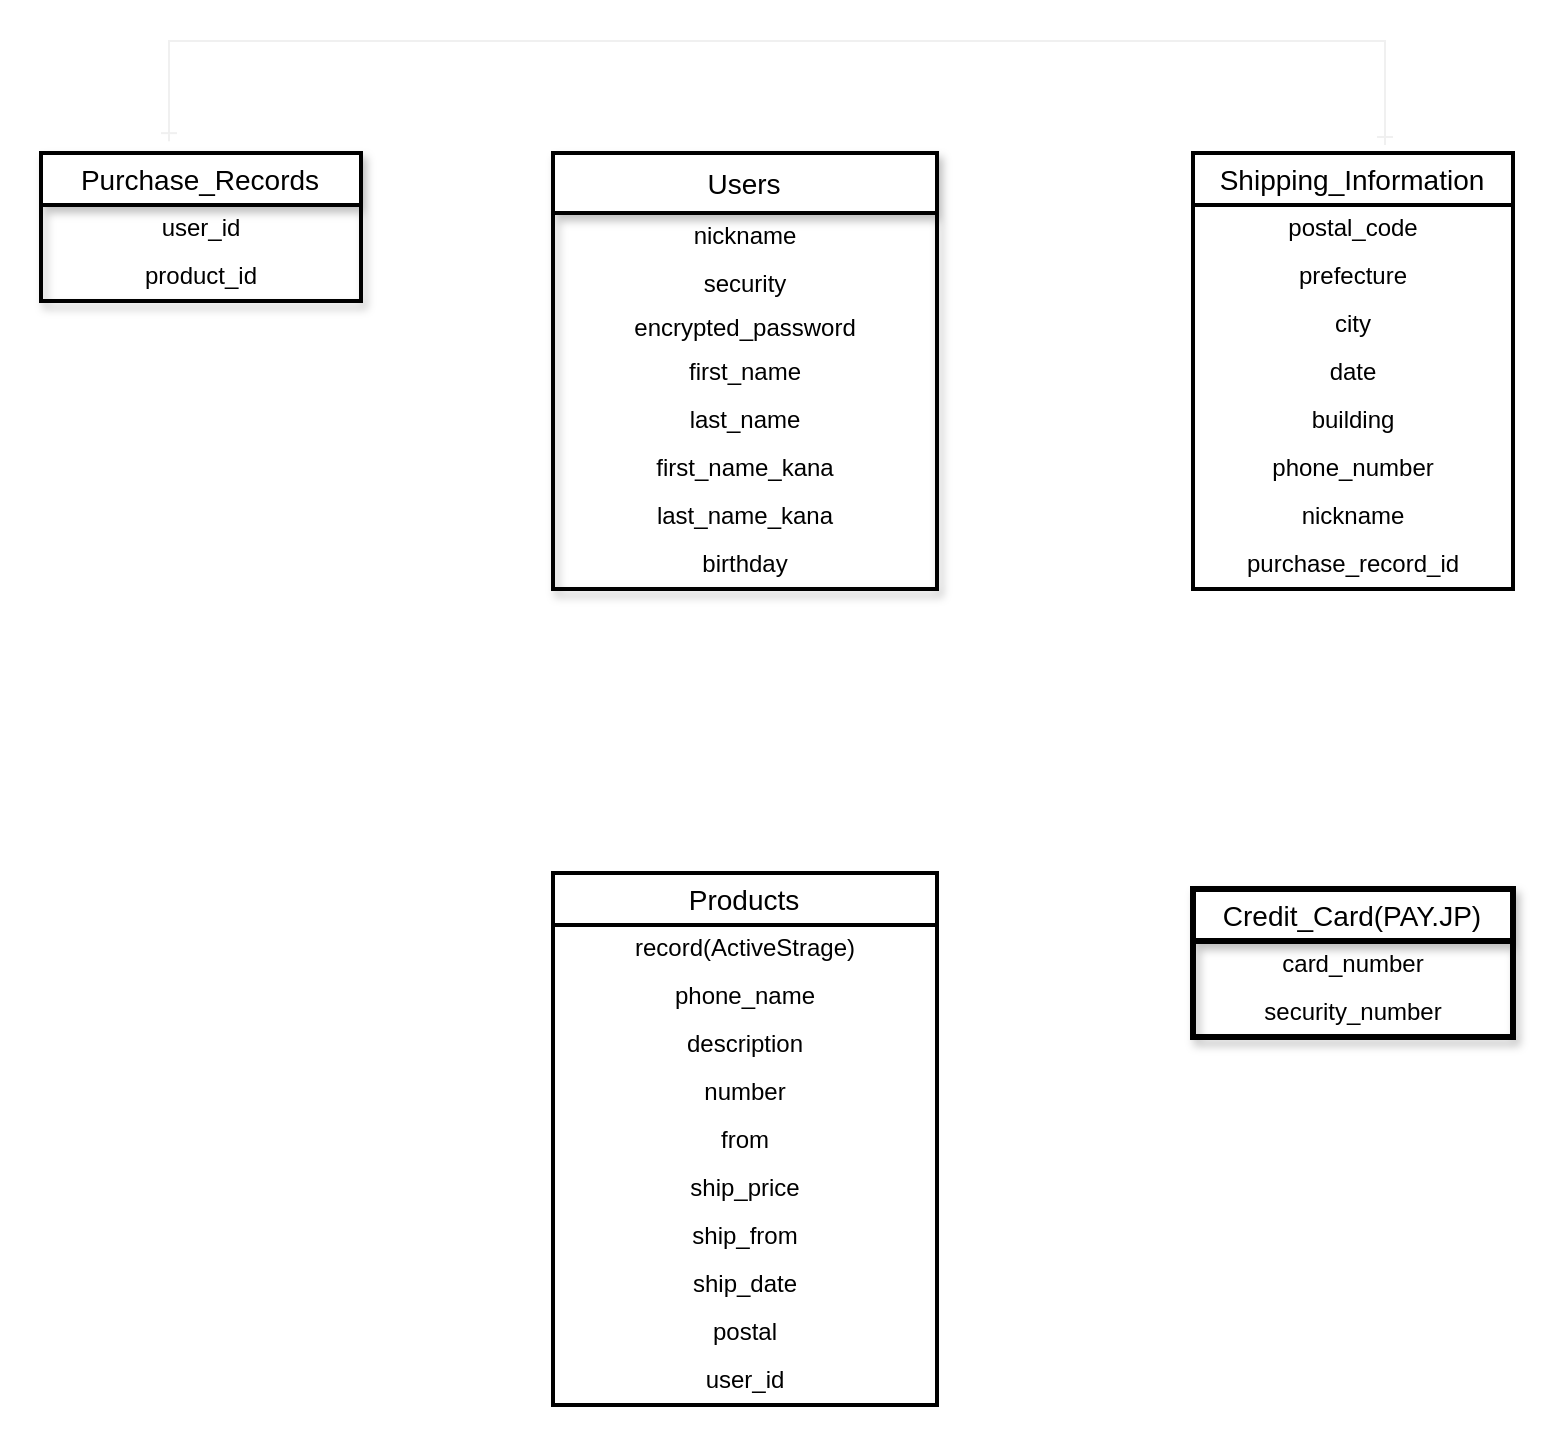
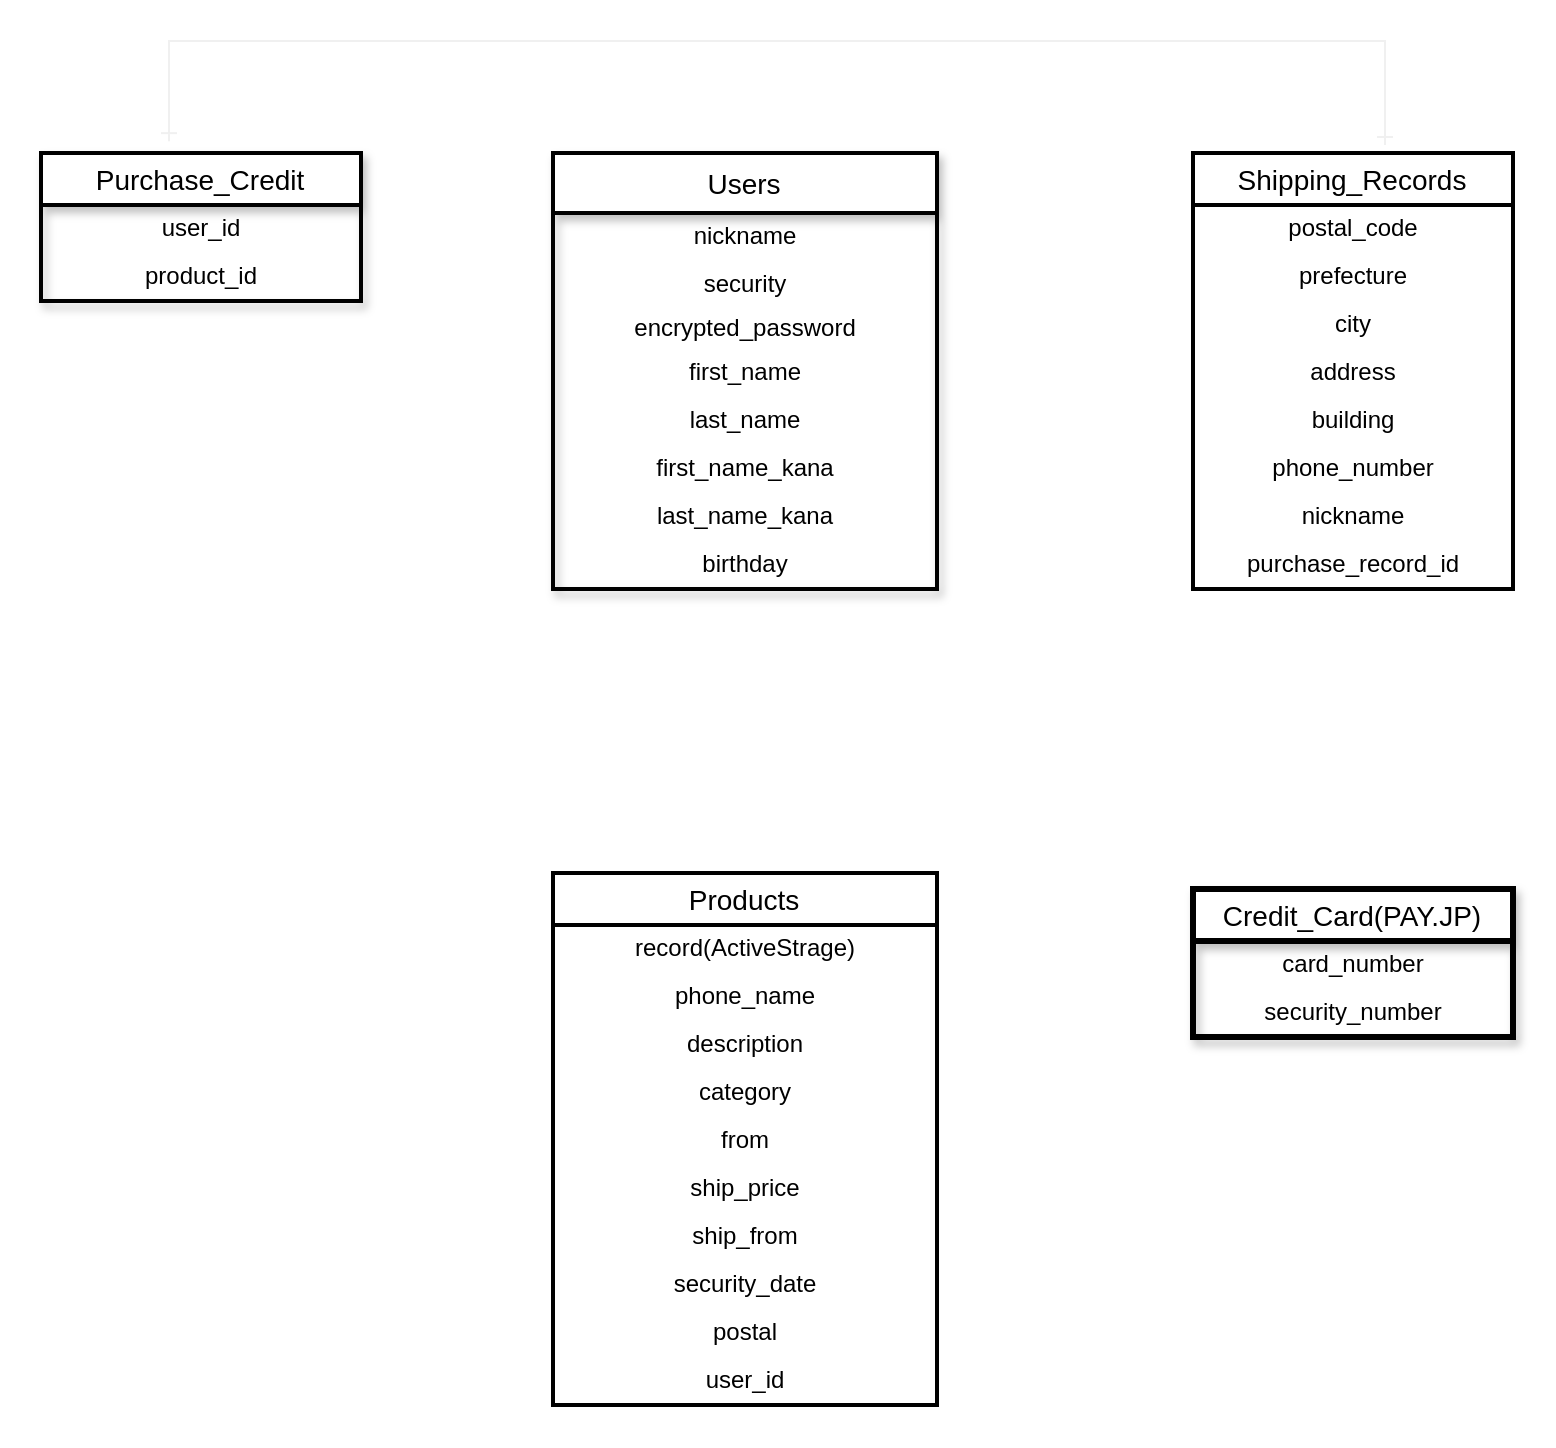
(200, 181) -> (200, 181)
(1352, 181) -> (1352, 181)
(1354, 373) -> (1354, 373)
(746, 1093) -> (746, 1093)
(746, 1285) -> (746, 1285)
